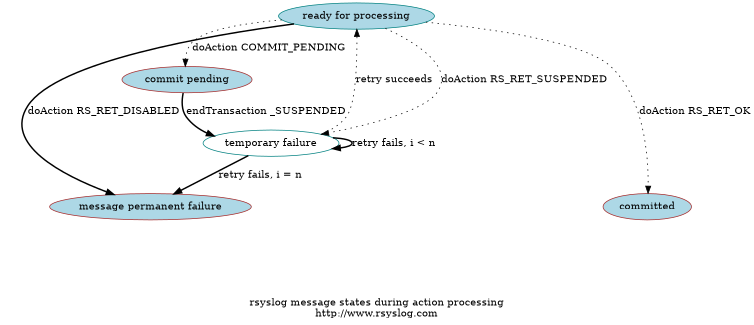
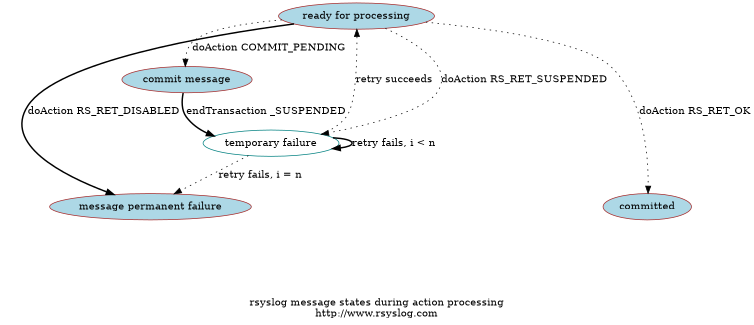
(357, 16) -> (357, 16)
(187, 80) -> (187, 80)
(215, 173) -> (215, 173)
